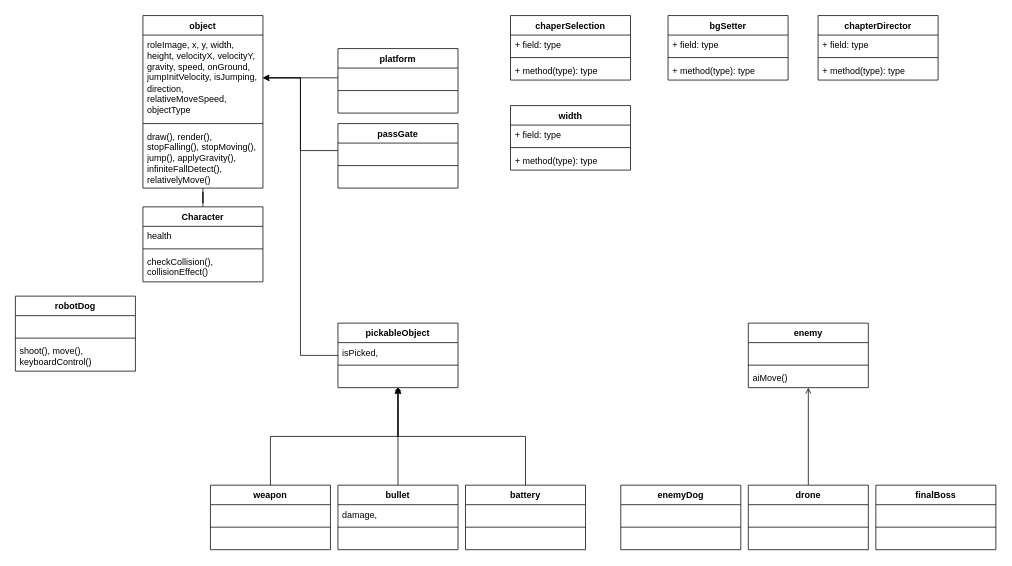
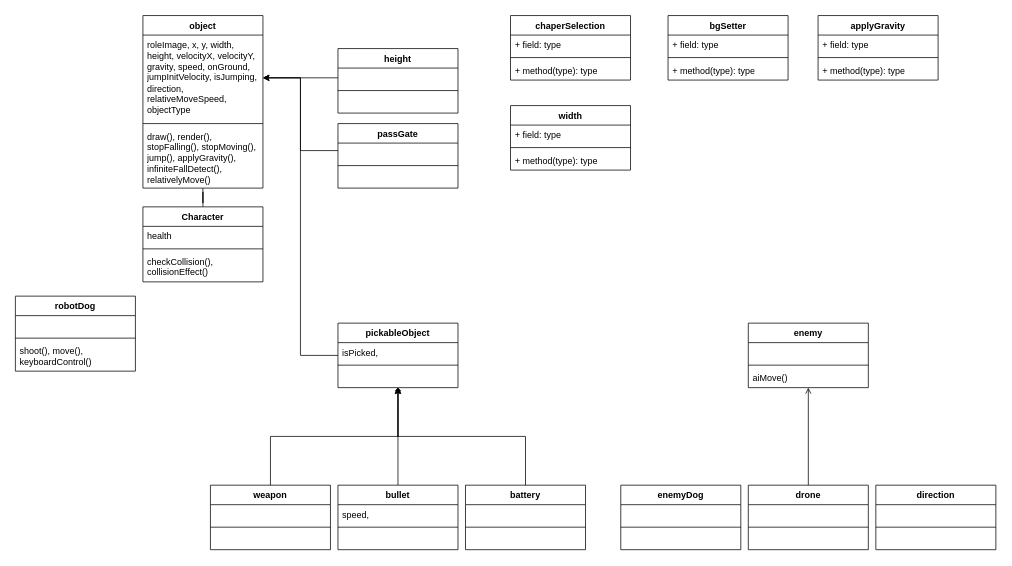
(878, 26) -> (878, 26)
(398, 59) -> (398, 59)
(936, 496) -> (936, 496)
(359, 515) -> (356, 515)
